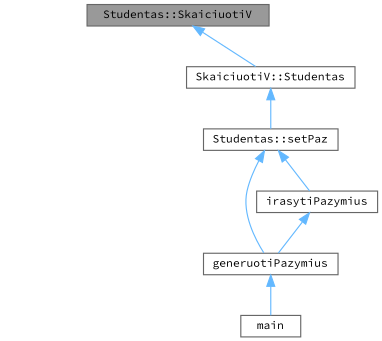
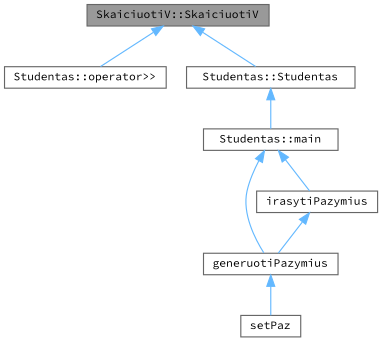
(178, 15) -> (178, 15)
none -> (85, 77)
(271, 77) -> (271, 77)
(271, 140) -> (271, 140)
(271, 326) -> (271, 326)
